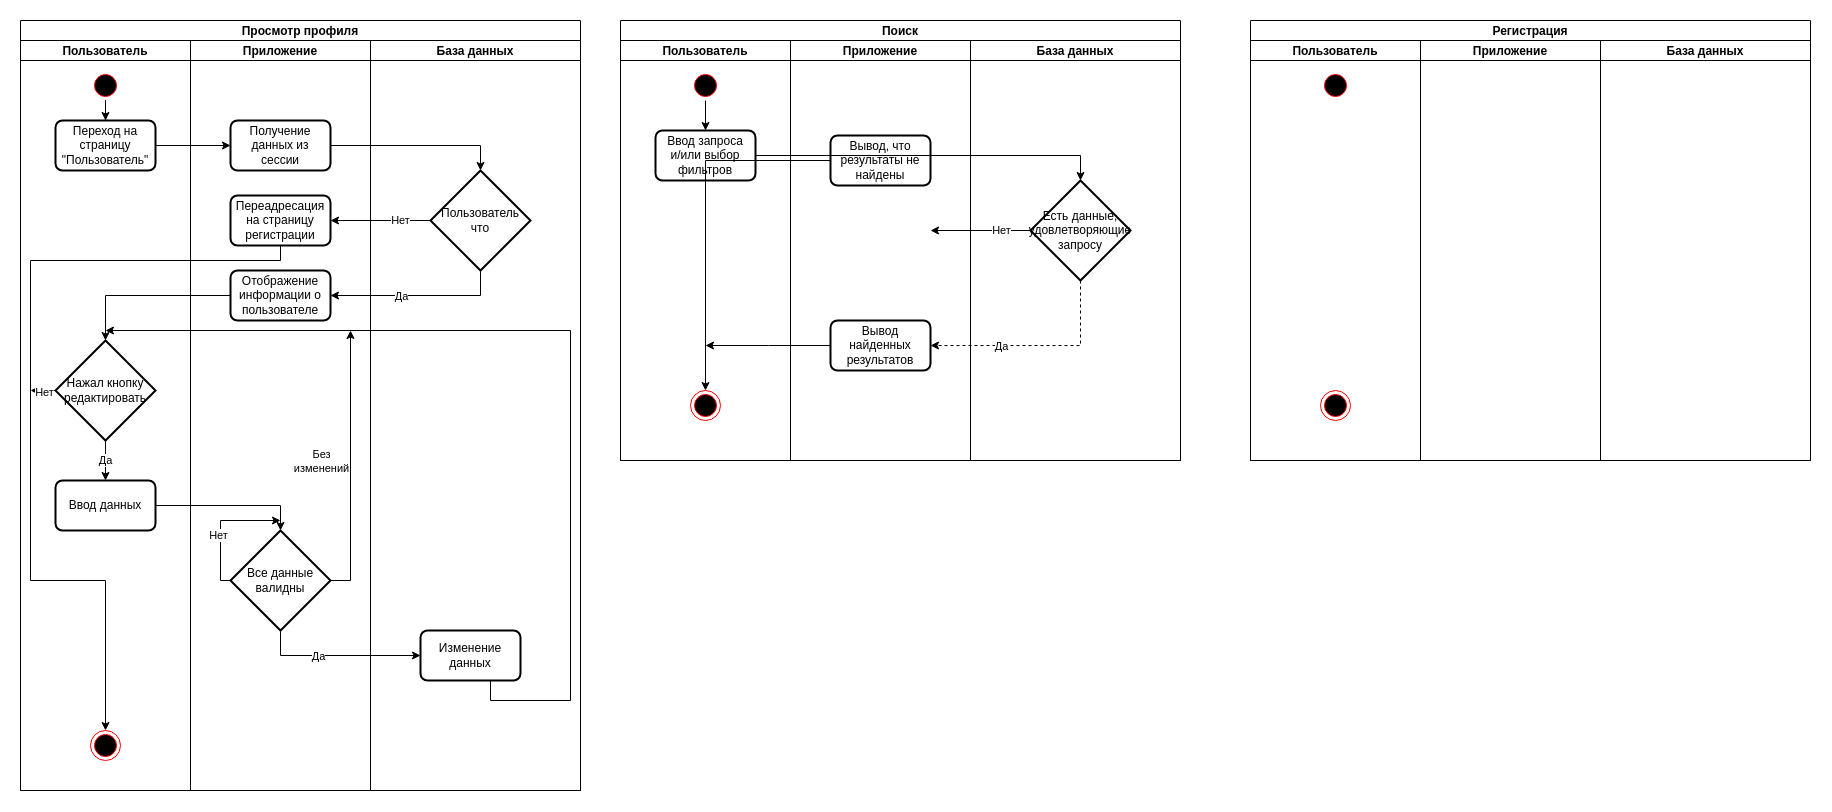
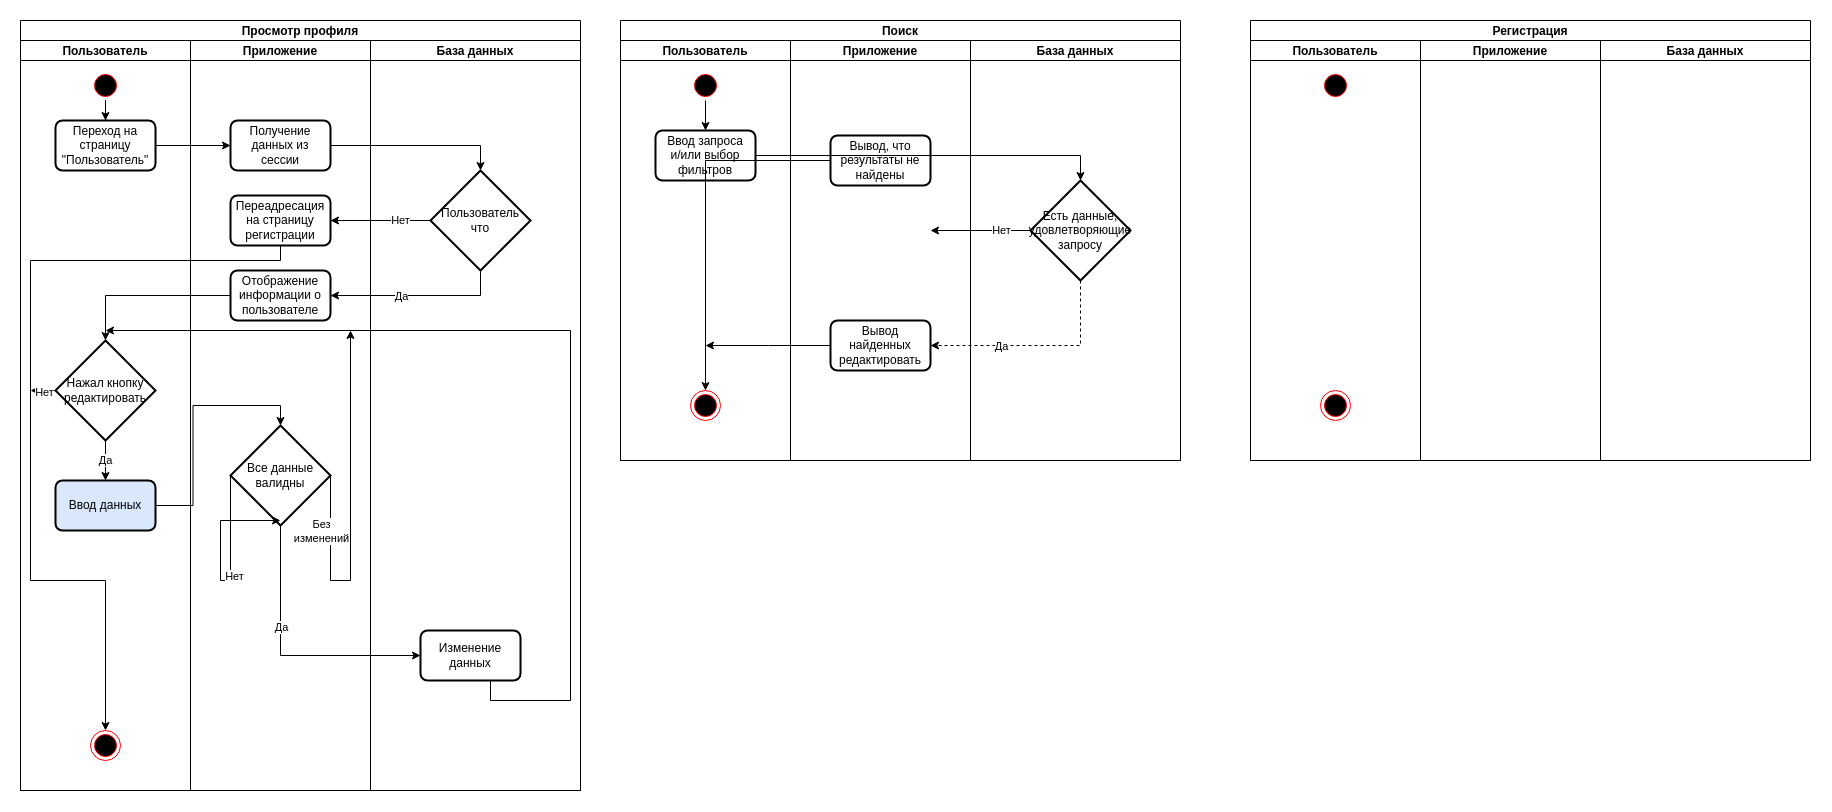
(881, 346) -> (881, 346)
(106, 506) -> (106, 506)
(281, 581) -> (281, 476)
